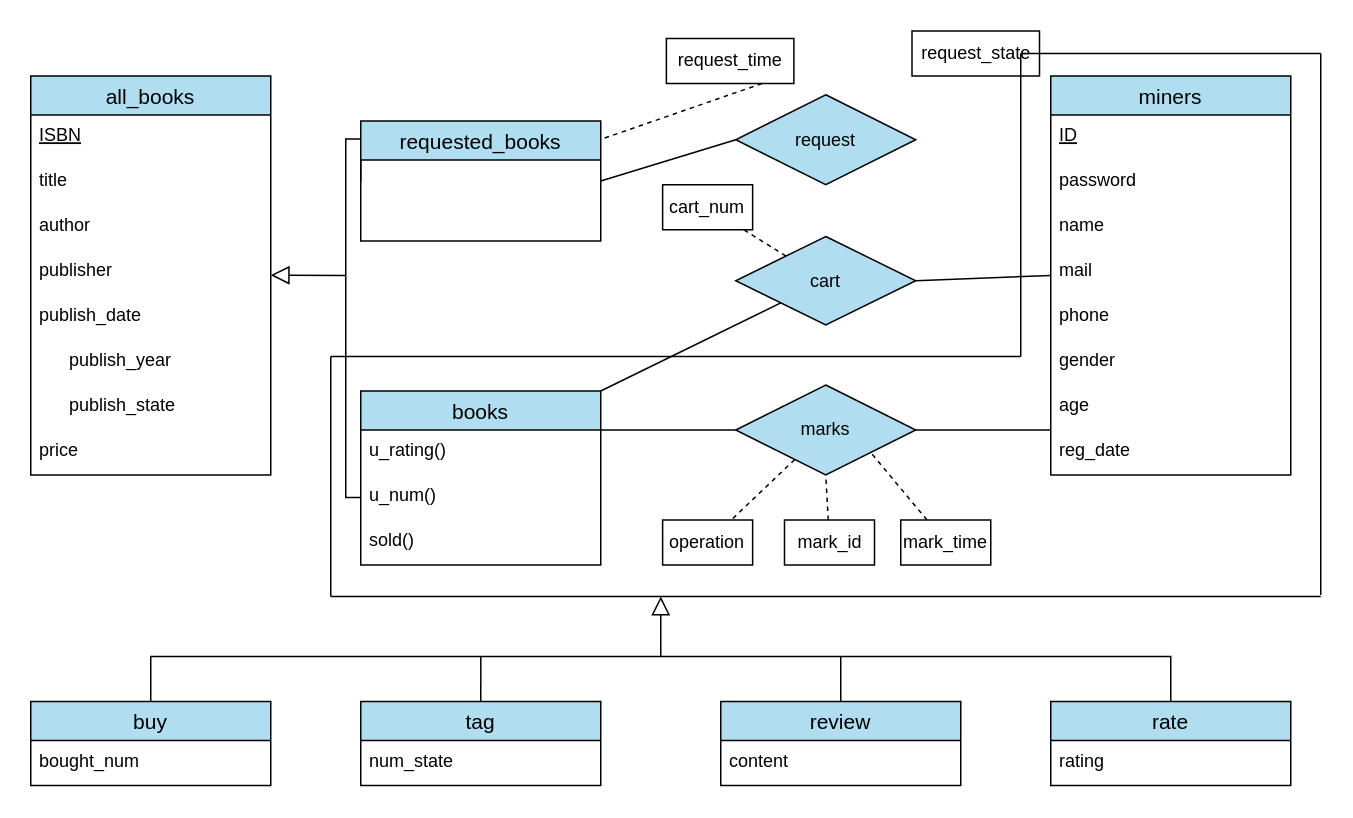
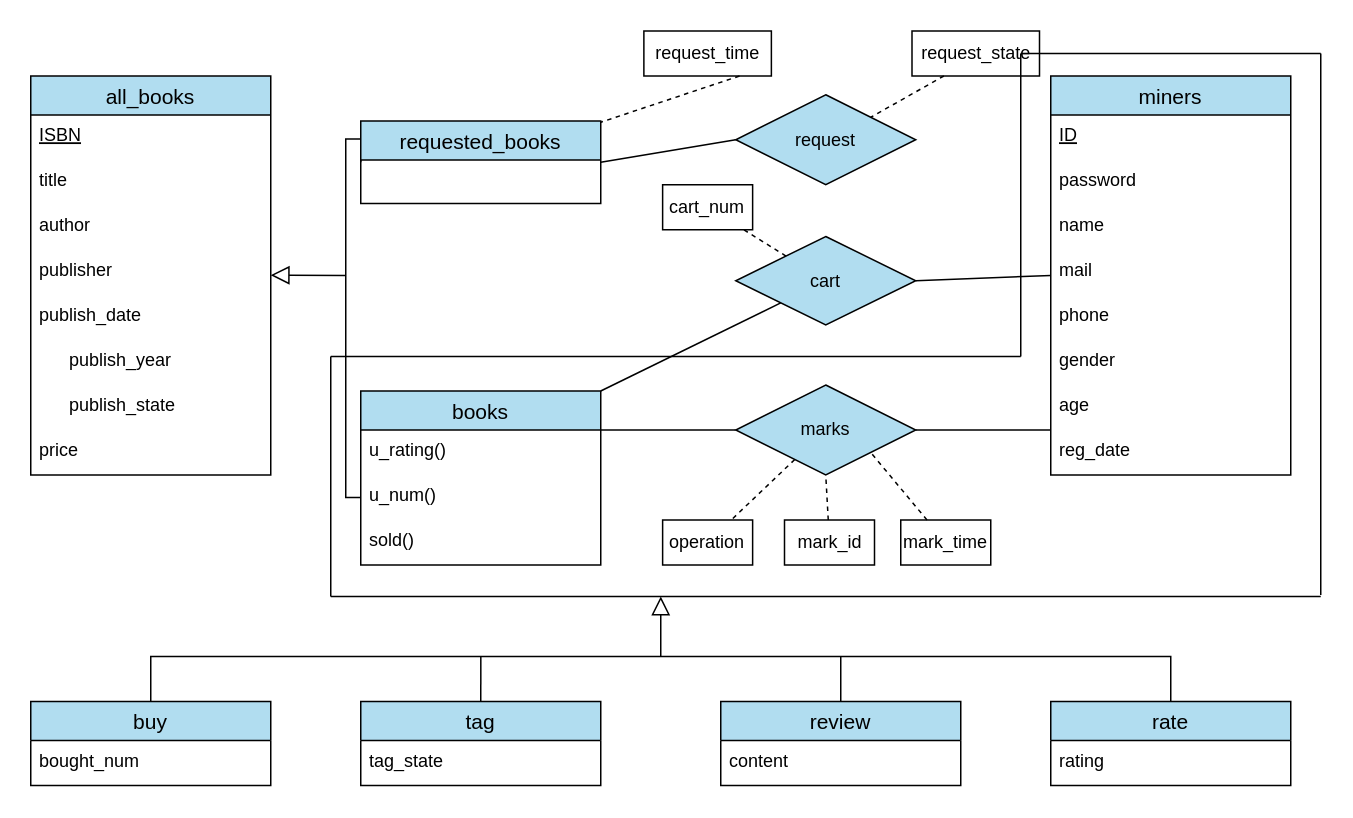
(730, 61) -> (708, 53)
none -> (908, 96)
(481, 181) -> (481, 162)
(414, 761) -> (414, 761)
